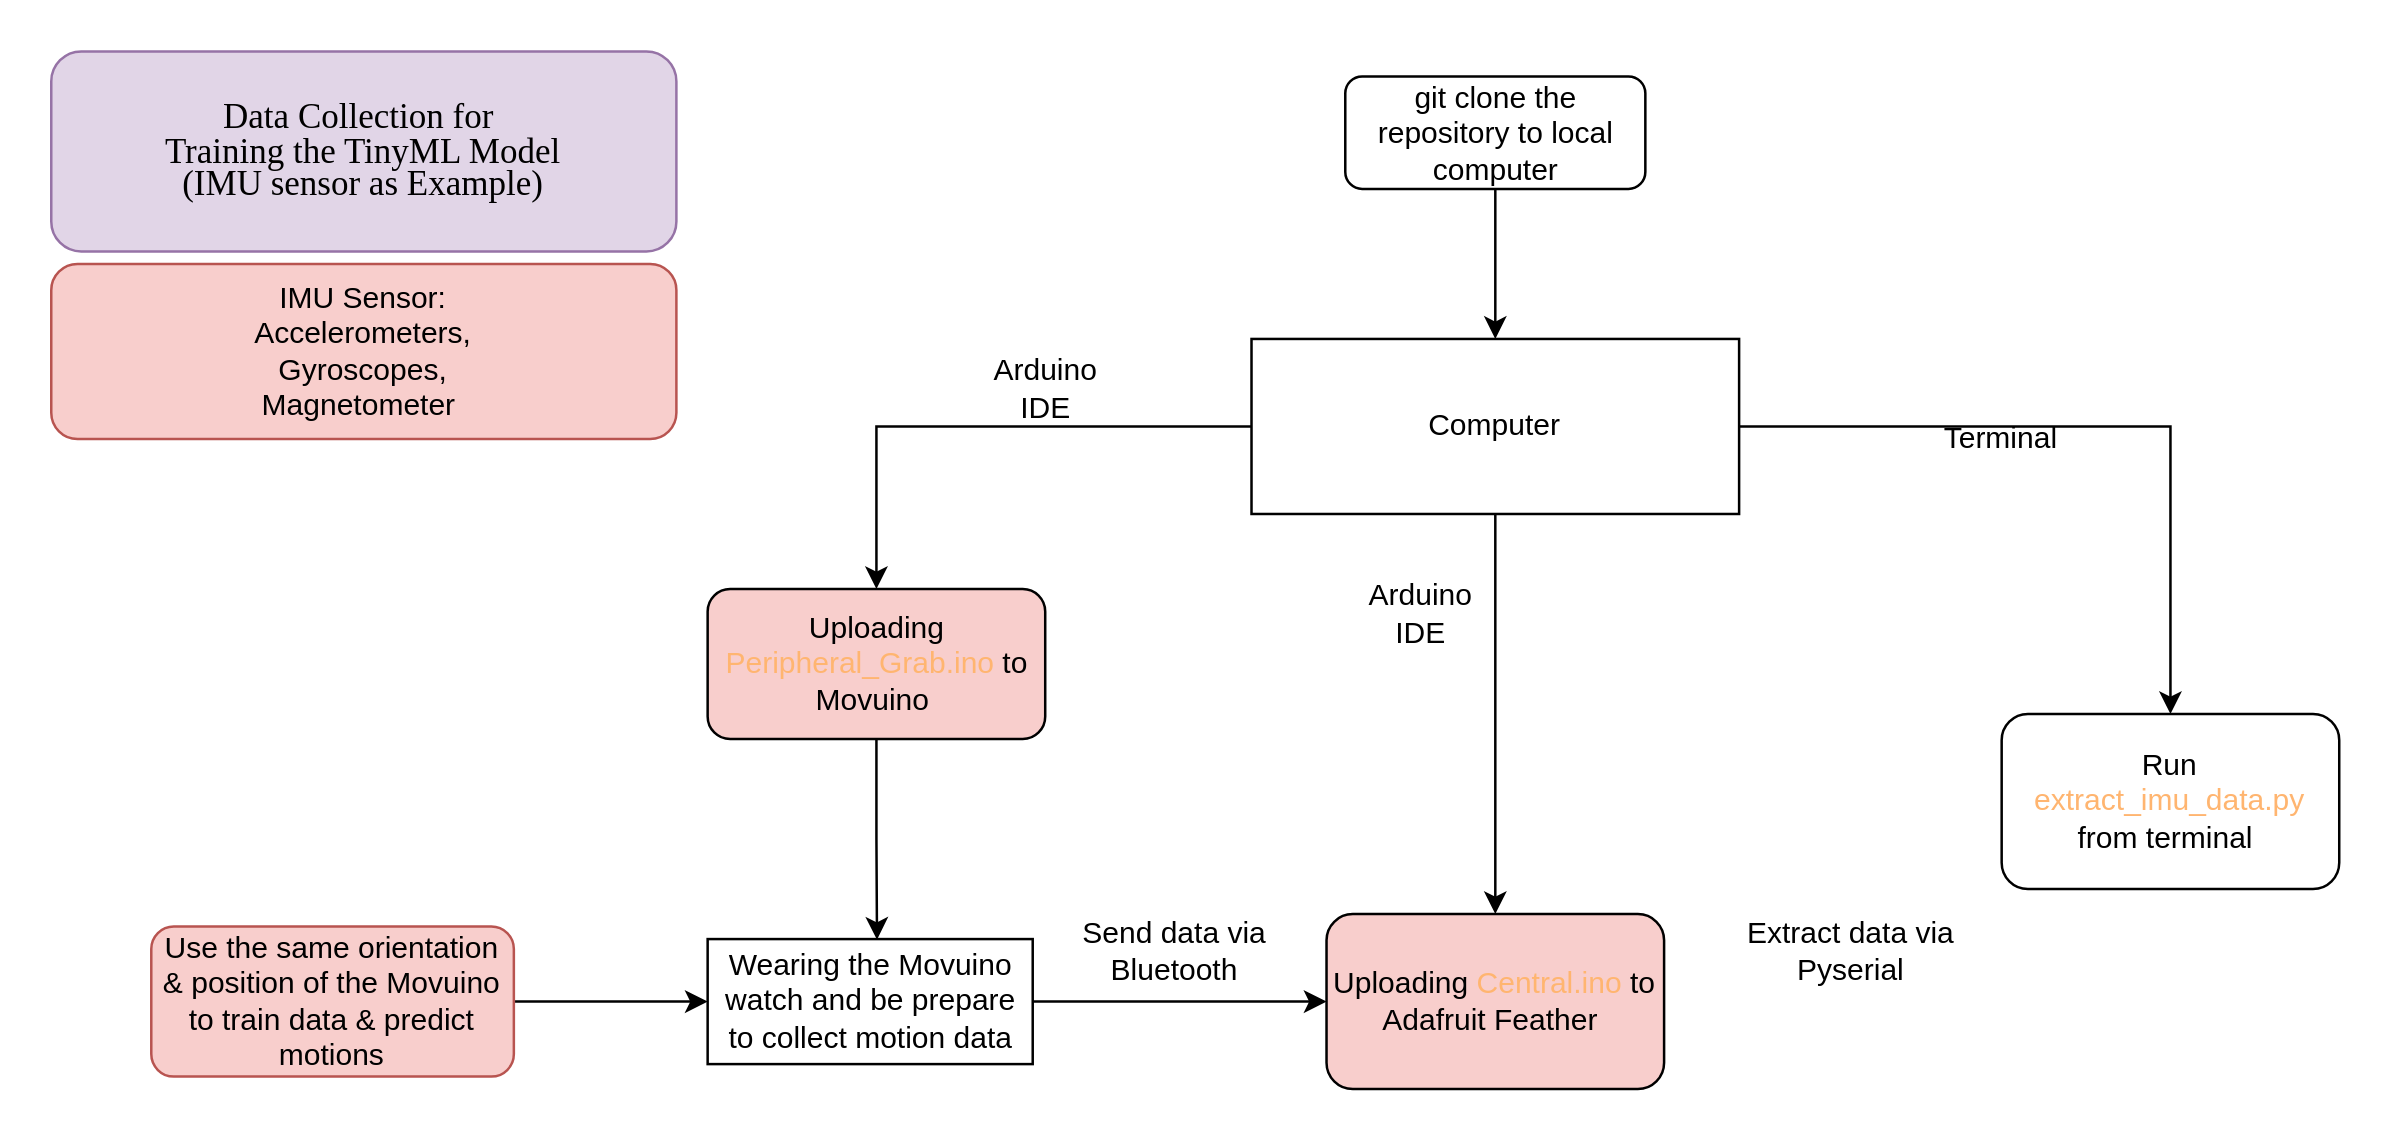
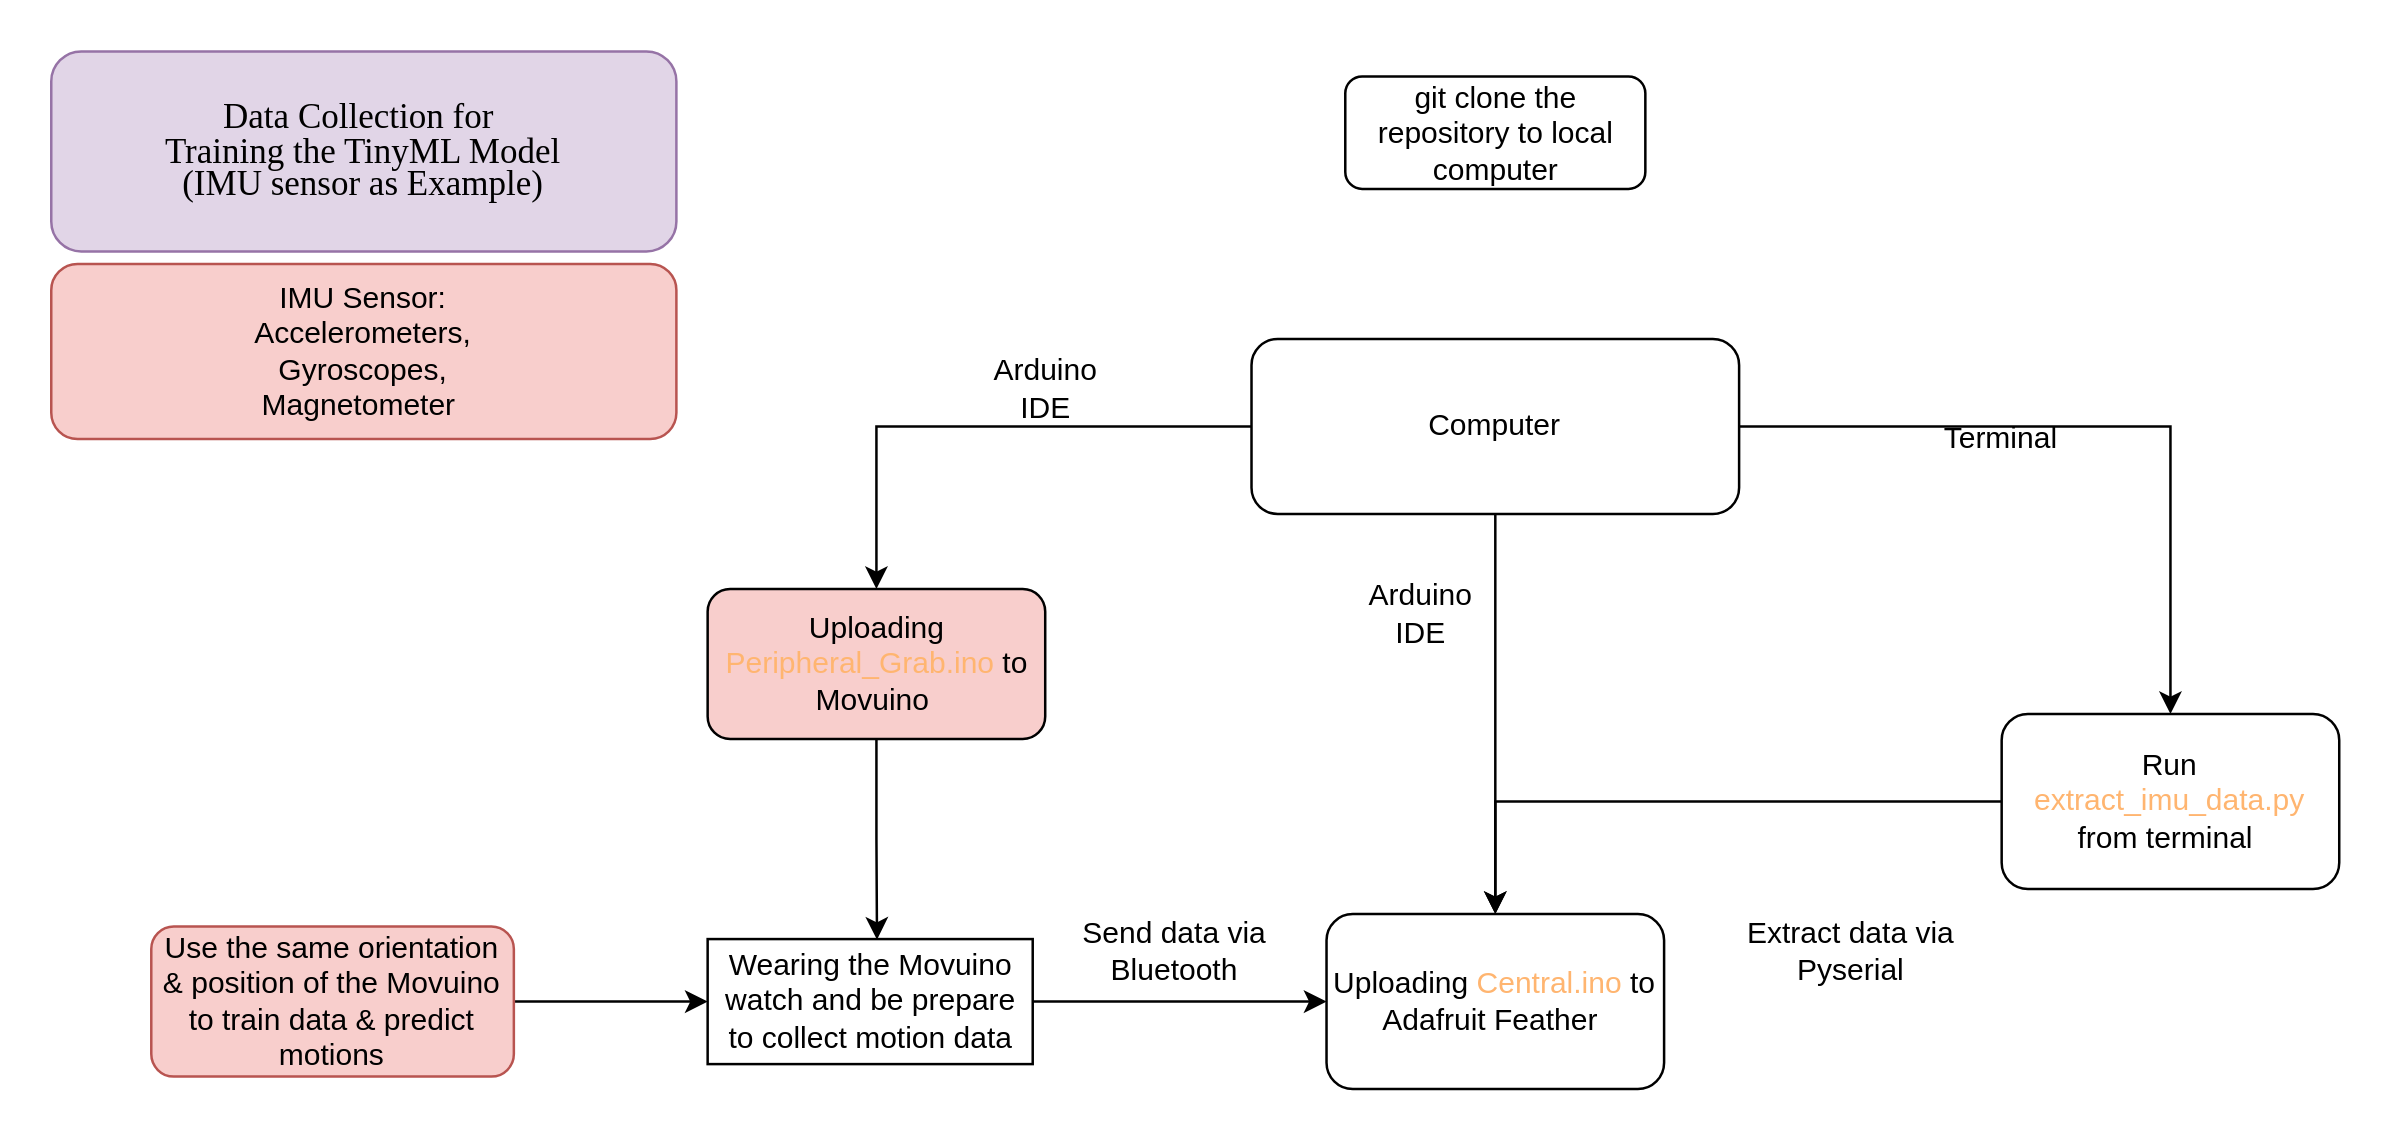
(1495, 256) -> none
(1495, 426) -> (1495, 426)
none -> (1751, 801)
(1495, 1001) -> (1495, 1001)
